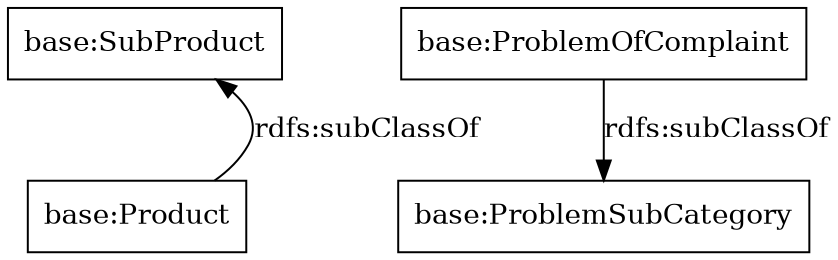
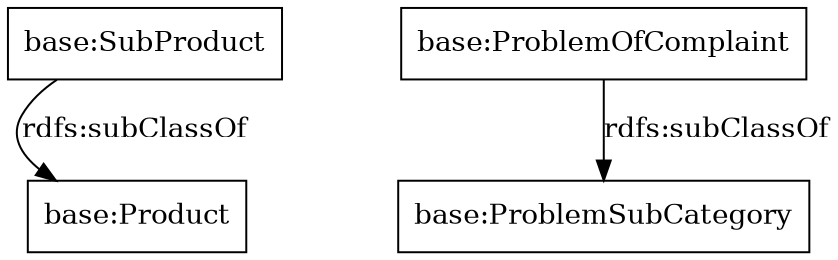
(250, 140) -> (19, 121)
